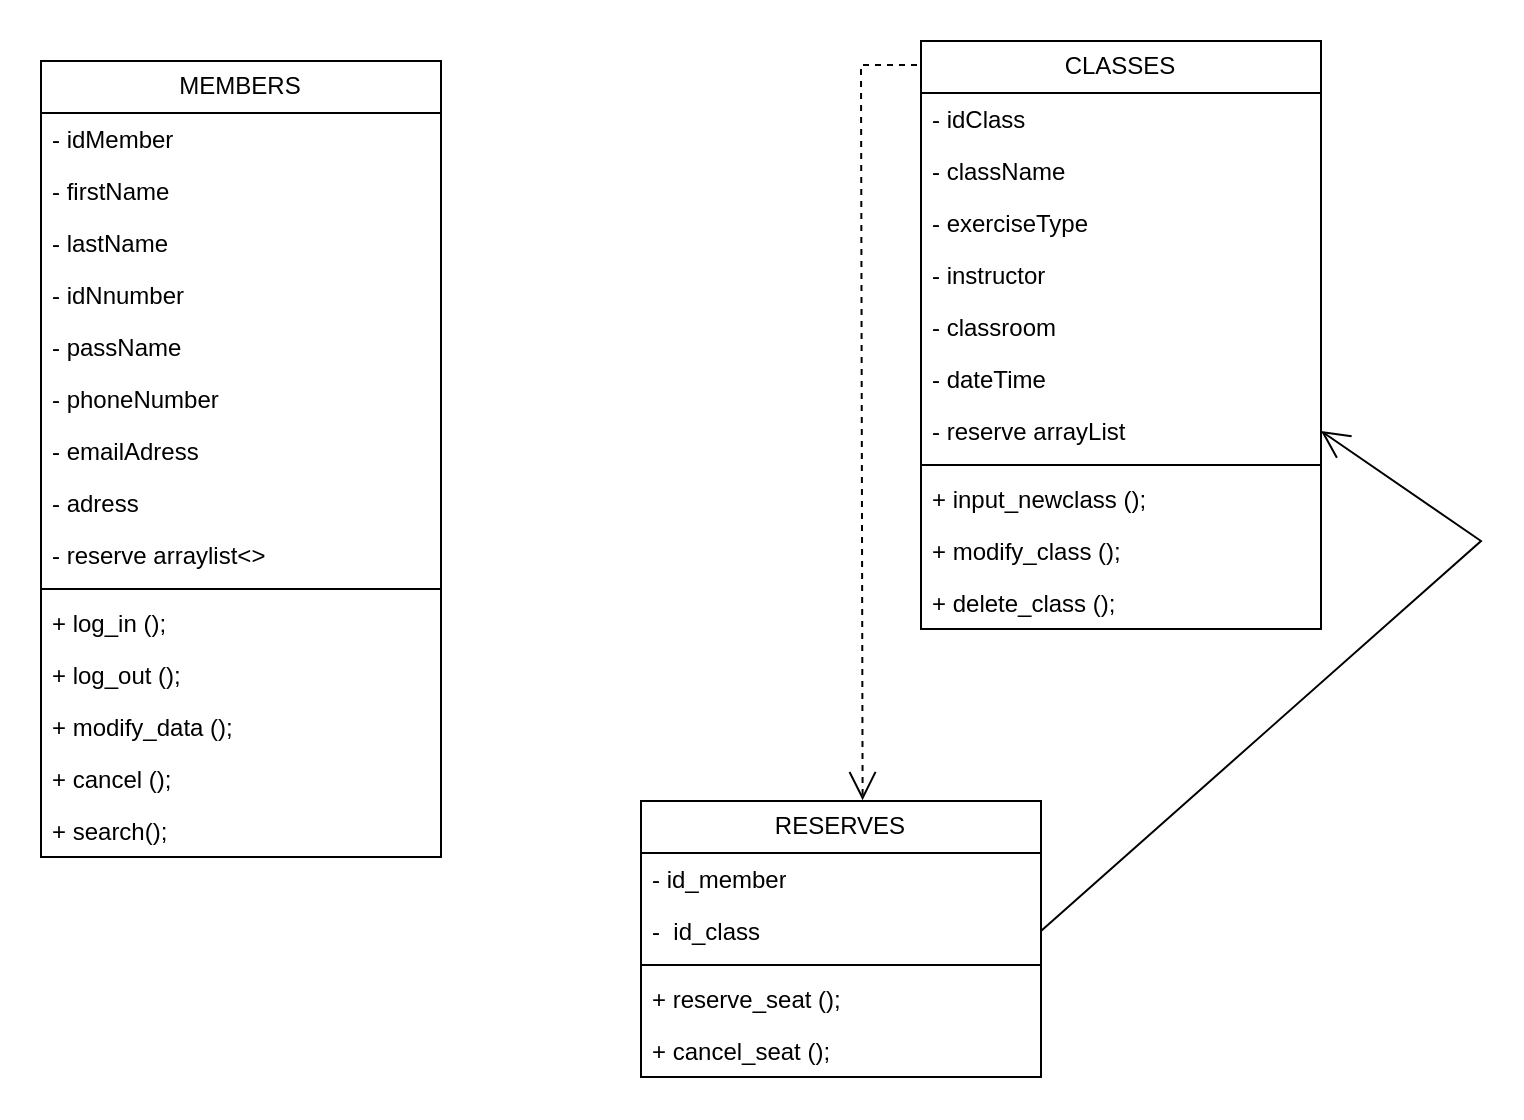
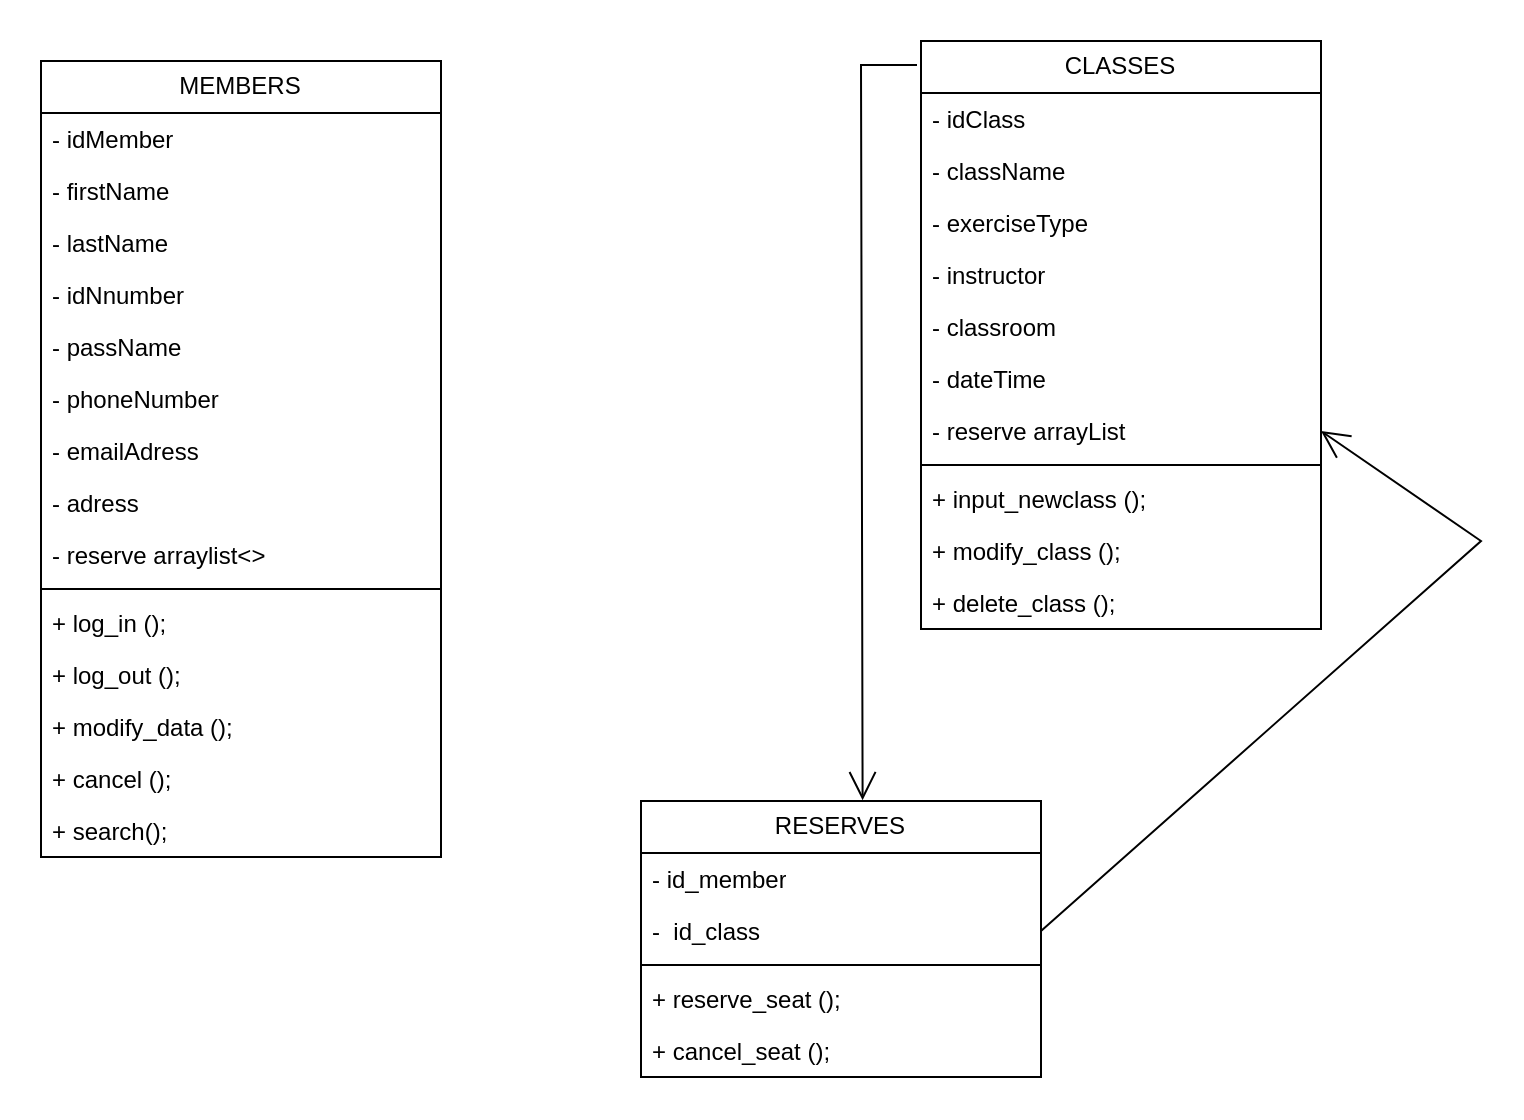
(862, 401) -> (862, 401)
